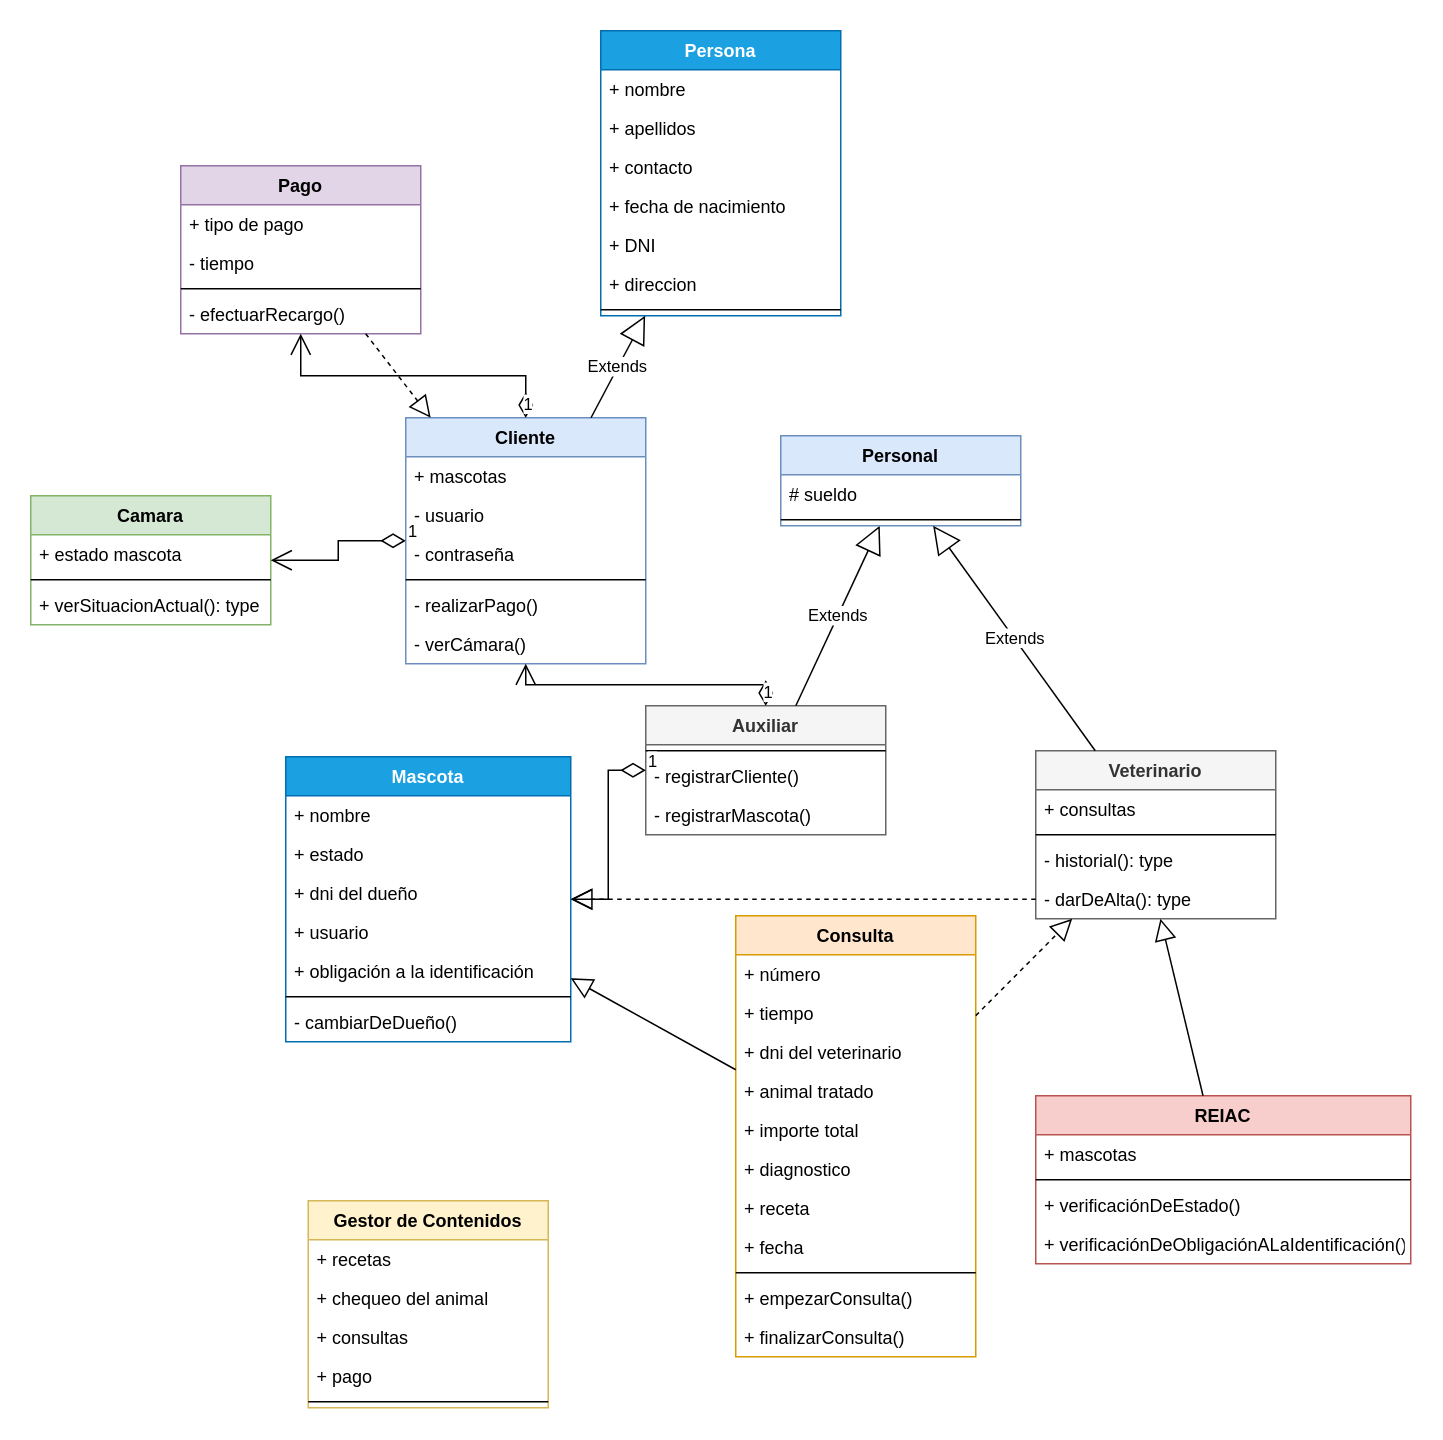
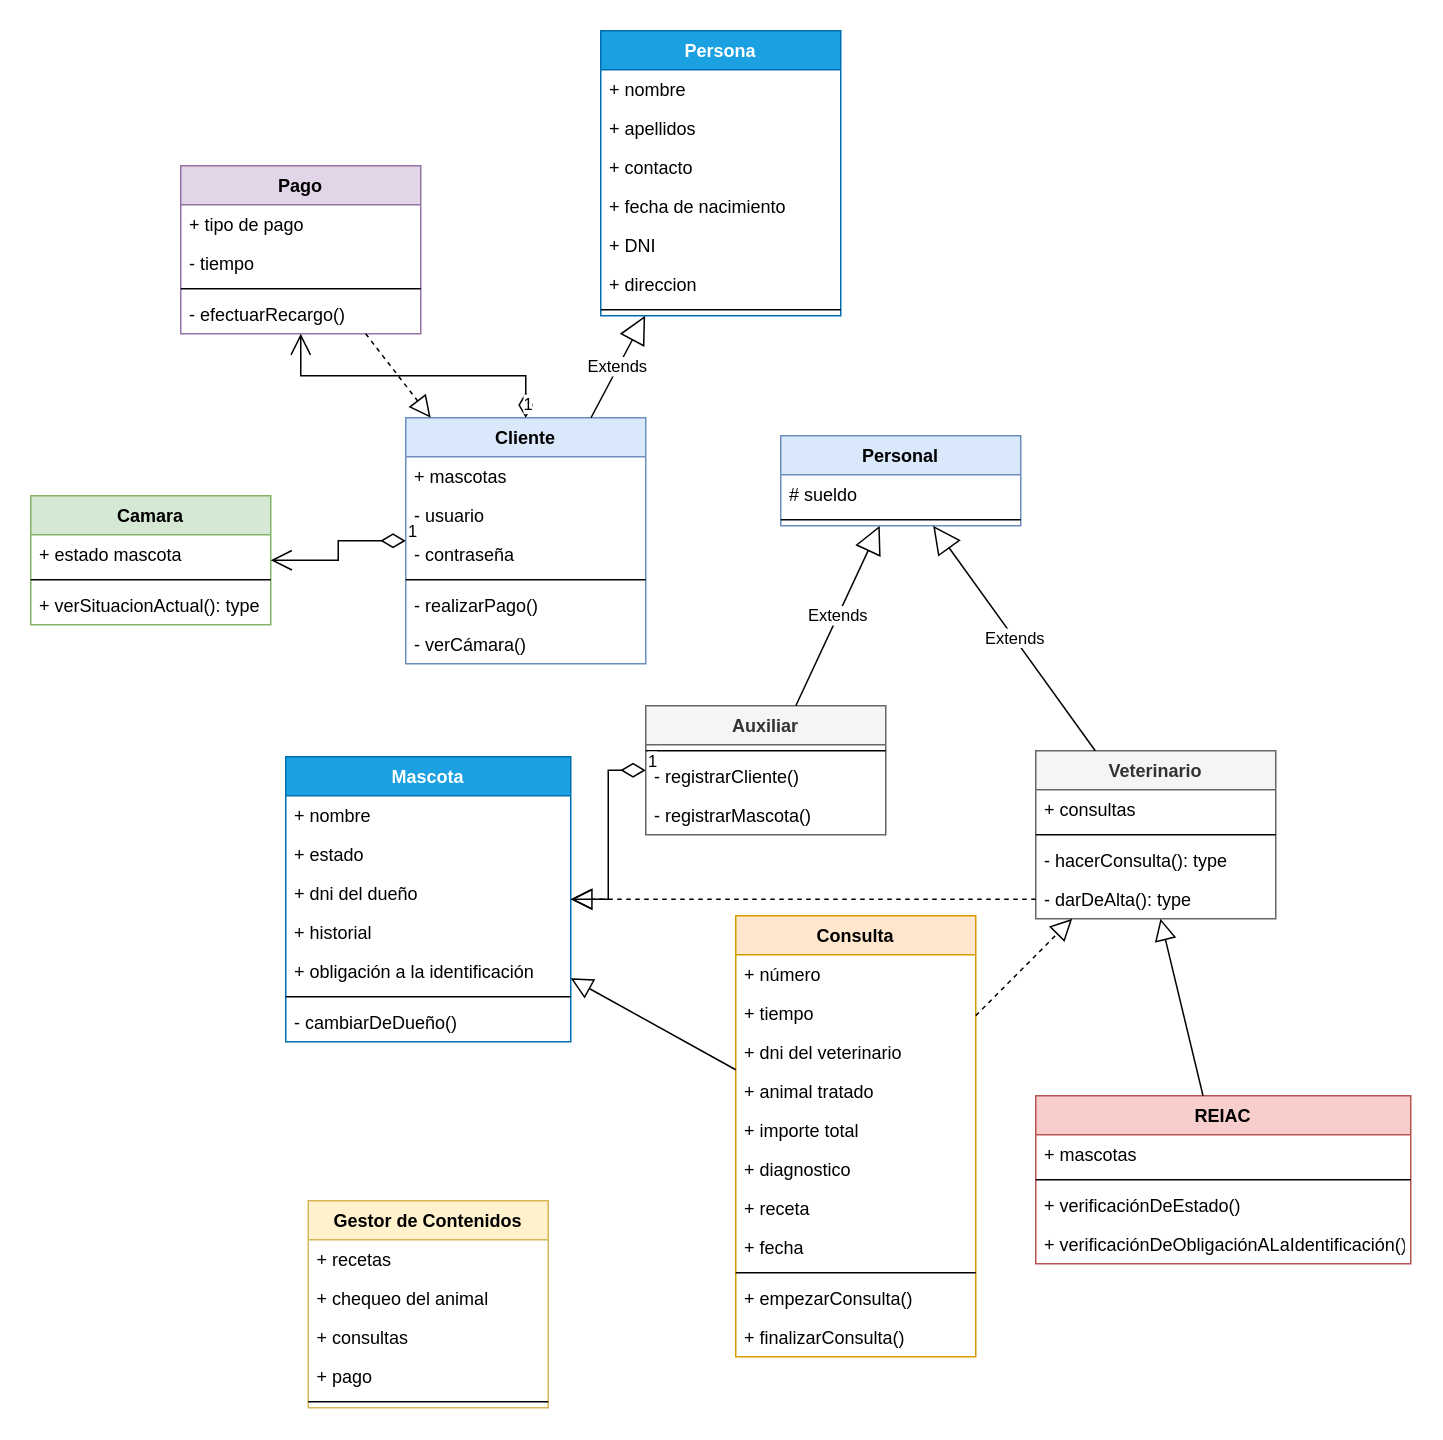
(639, 685) -> none
(1126, 861) -> (1151, 861)
(335, 933) -> (340, 933)
